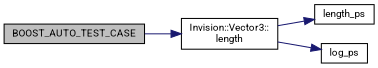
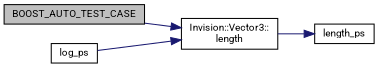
(294, 45) -> (134, 46)
